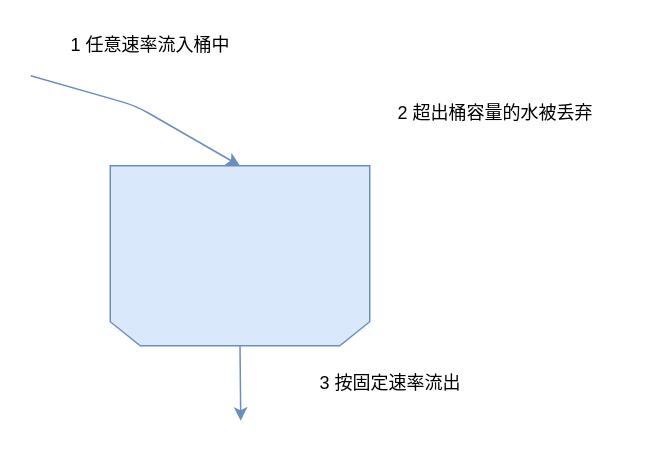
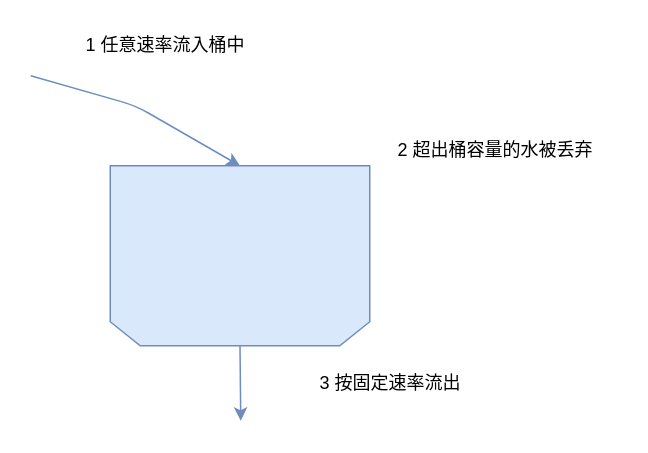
(151, 46) -> (166, 46)
(496, 113) -> (496, 151)
